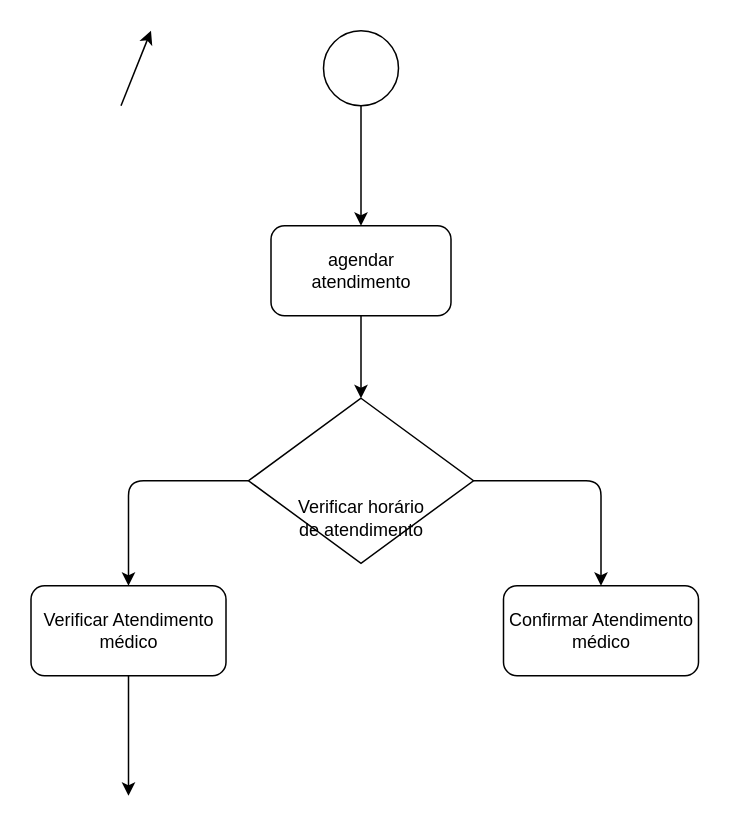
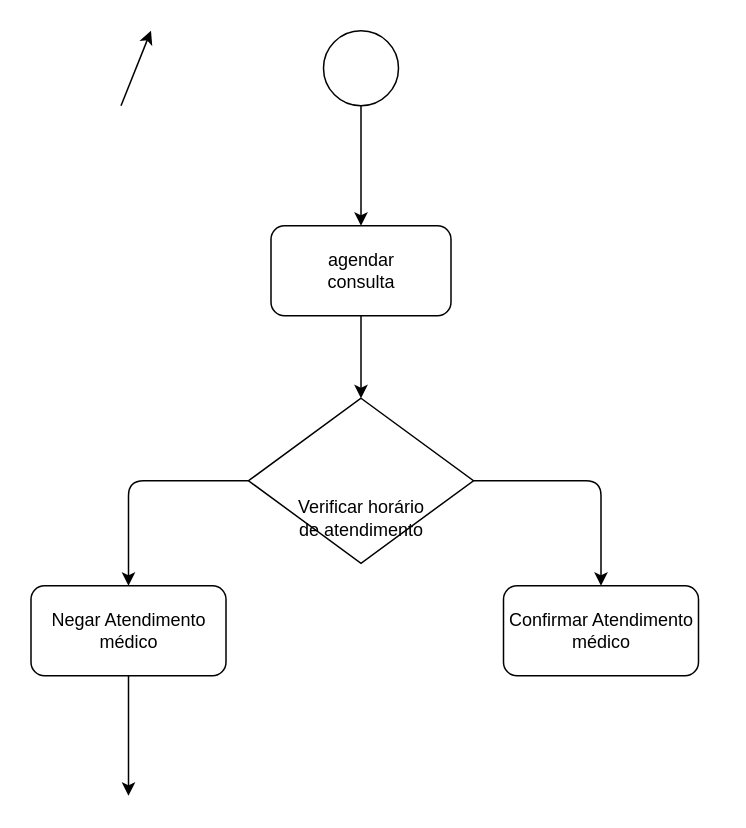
(362, 271) -> (362, 271)
(129, 631) -> (129, 631)
